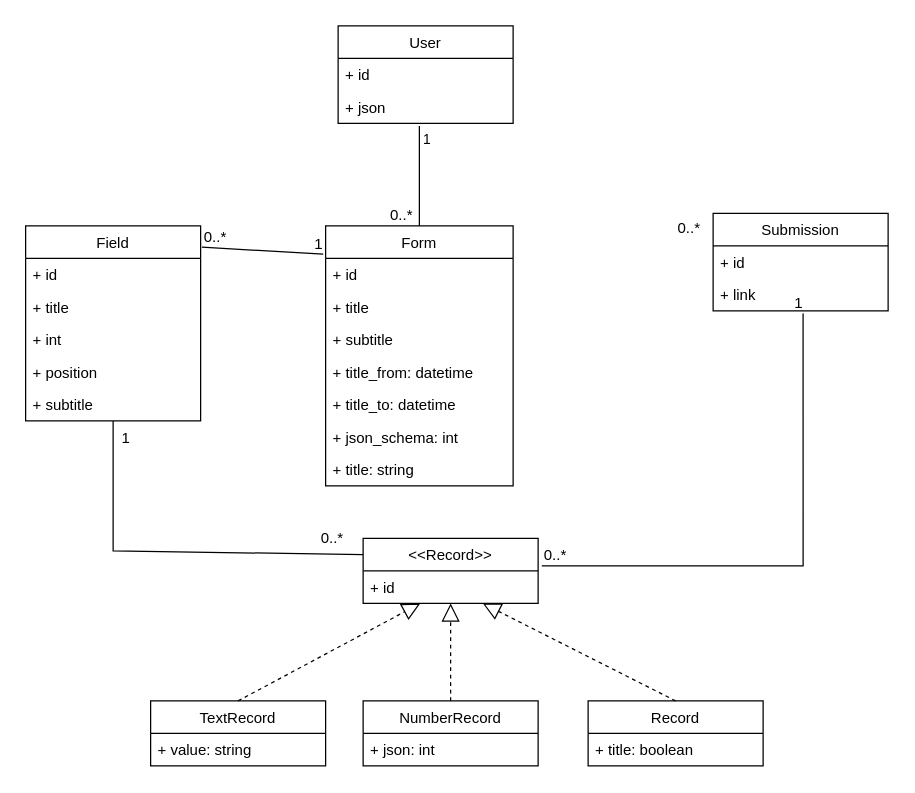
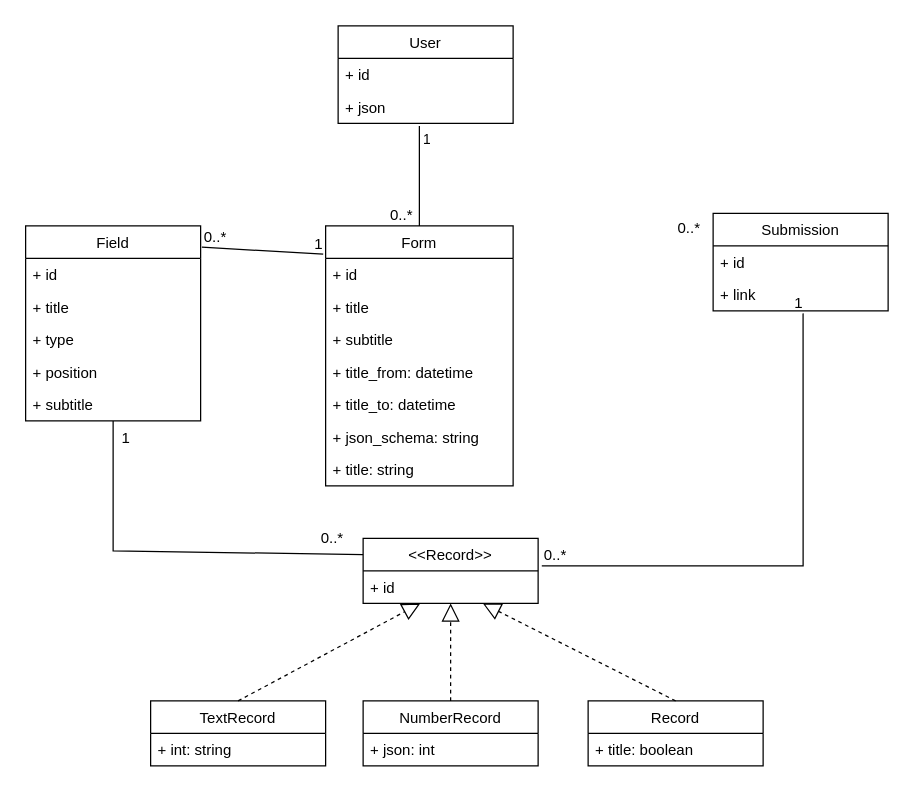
(50, 340) -> (56, 340)
(400, 438) -> (413, 438)
(211, 750) -> (202, 750)
